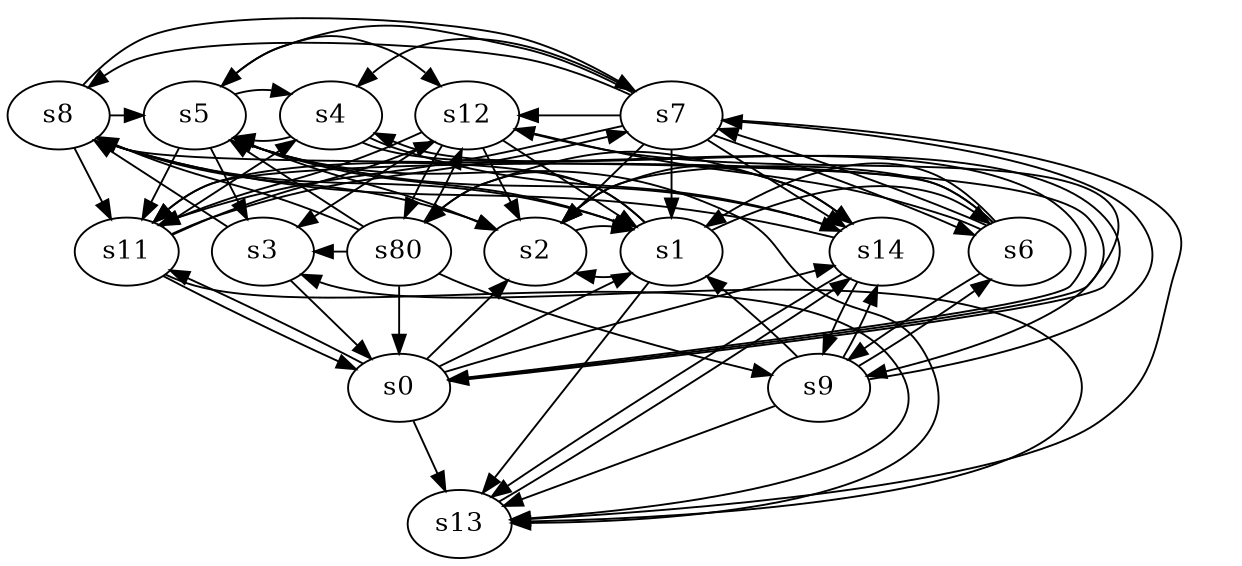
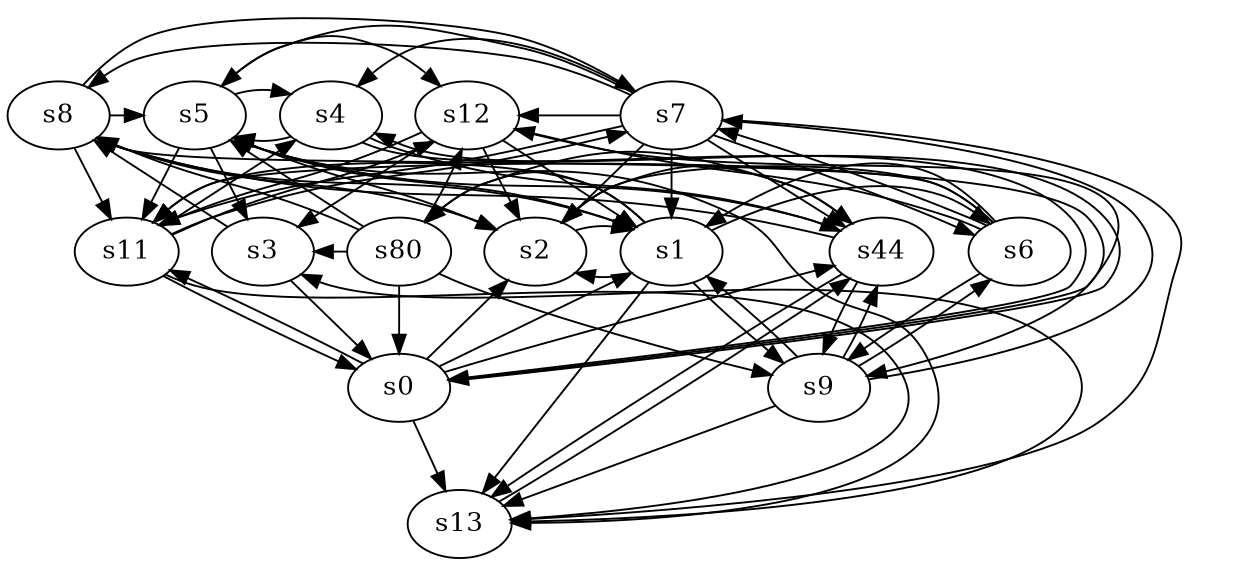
(426, 172) -> none
(882, 252) -> (882, 252)
none -> (730, 317)
